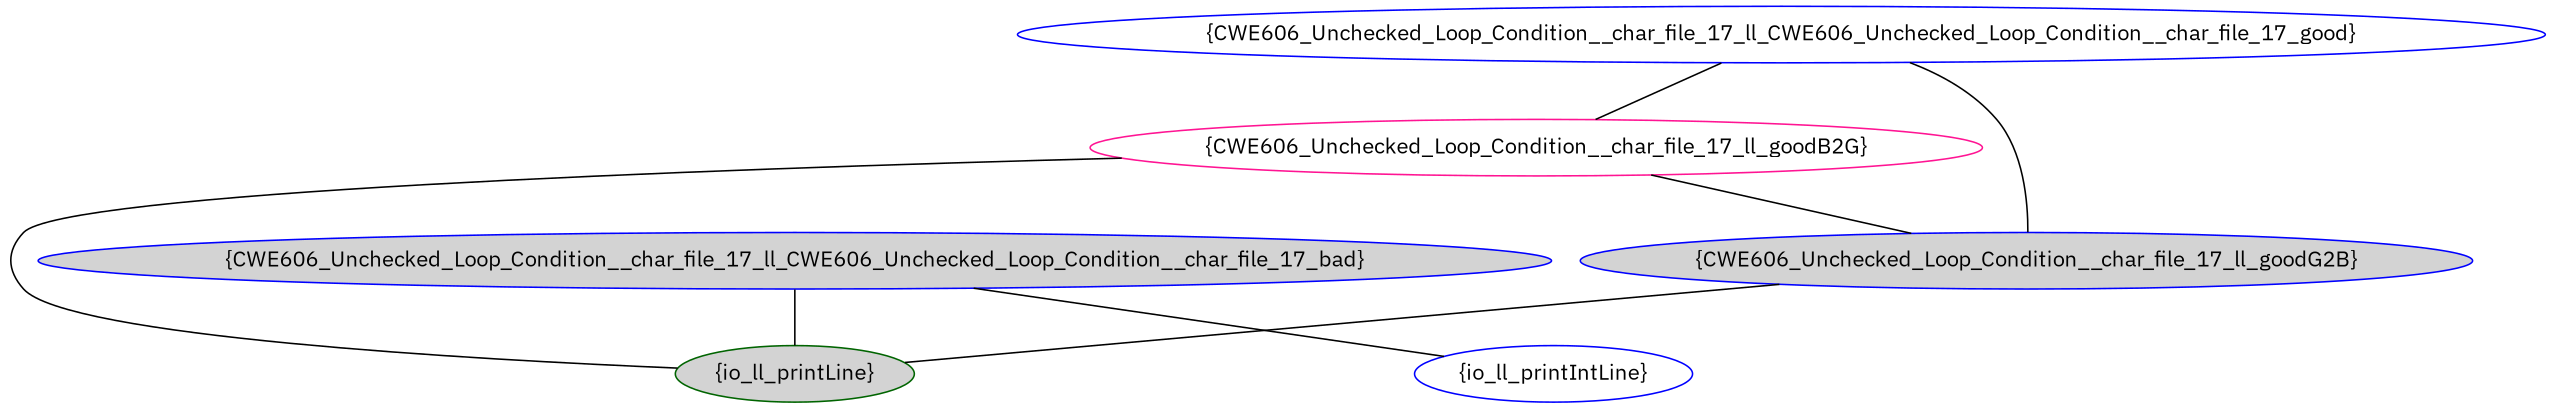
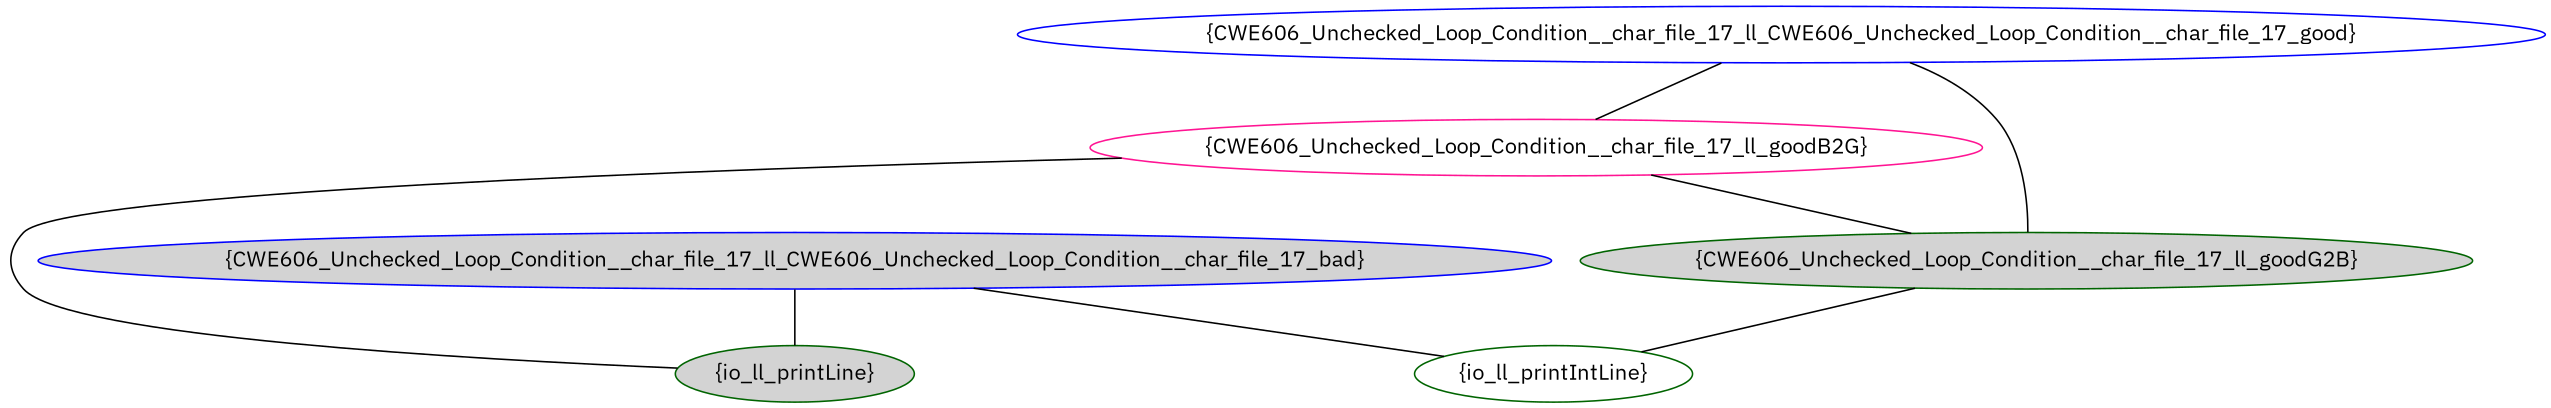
(2026, 261) -> (2026, 261)
(1342, 323) -> (1778, 320)
(1554, 374) -> (1554, 374)
